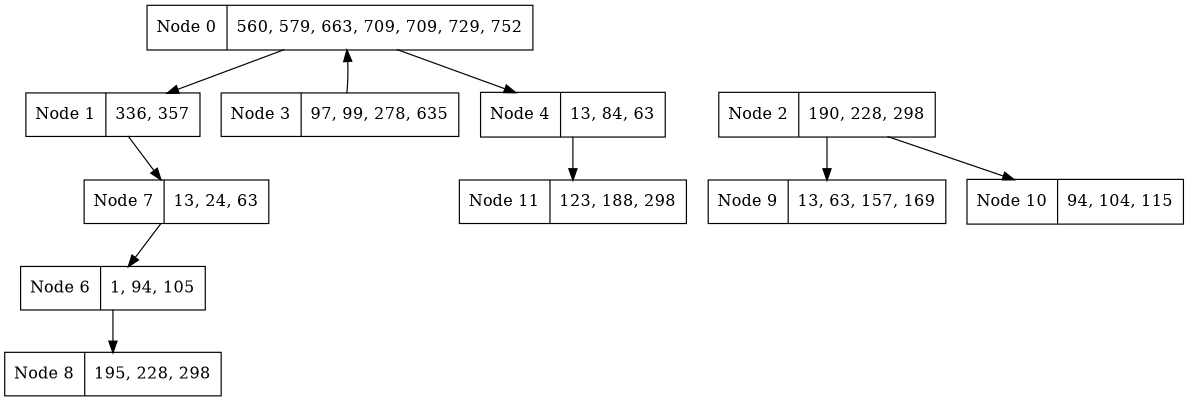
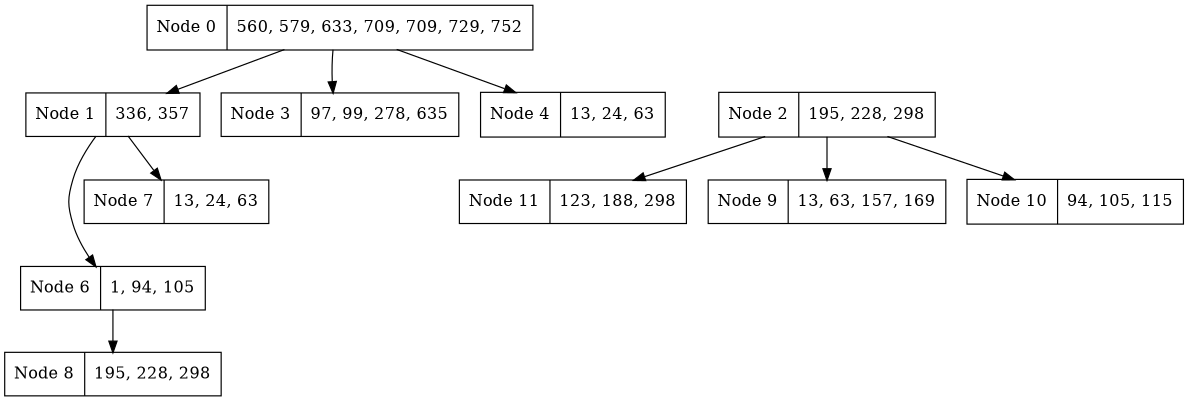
(380, 27) -> (380, 27)
(348, 78) -> (332, 66)
(613, 114) -> (613, 114)
(867, 114) -> (867, 114)
(573, 153) -> (705, 157)
(1121, 201) -> (1121, 201)
(148, 240) -> (69, 196)
